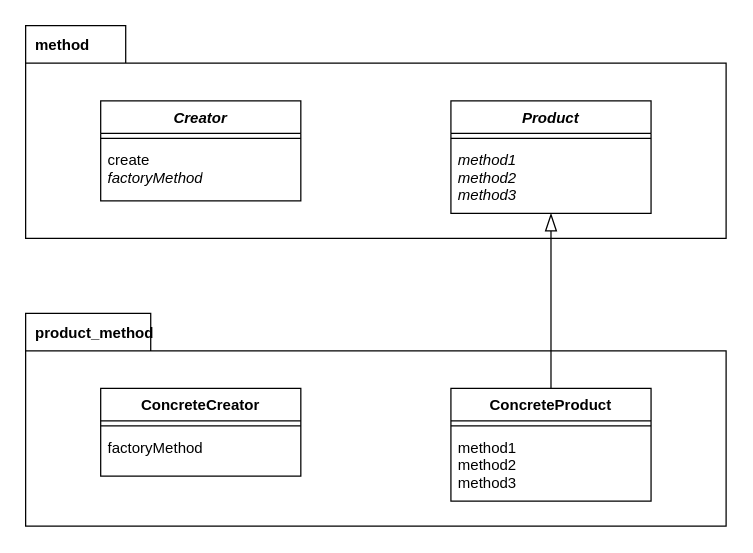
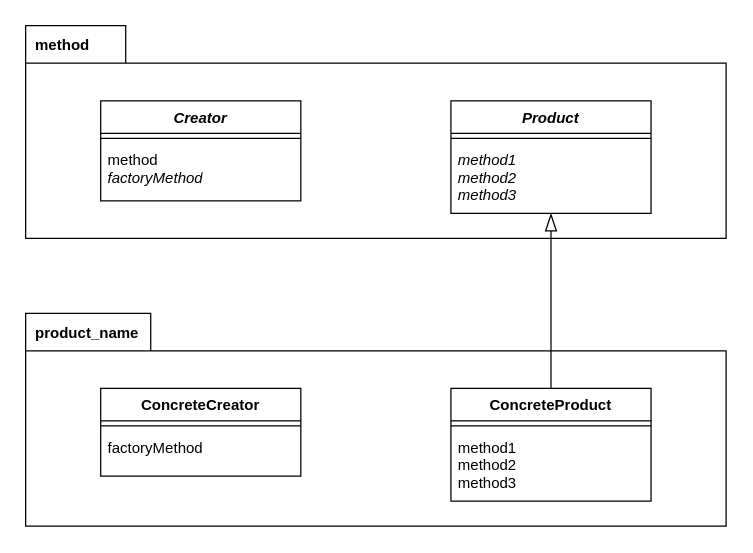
(163, 170) -> (163, 170)
(94, 333) -> (86, 333)
